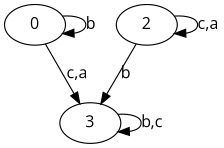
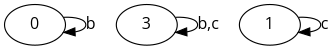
(147, 25) -> none
none -> (270, 25)
(60, 69) -> none
